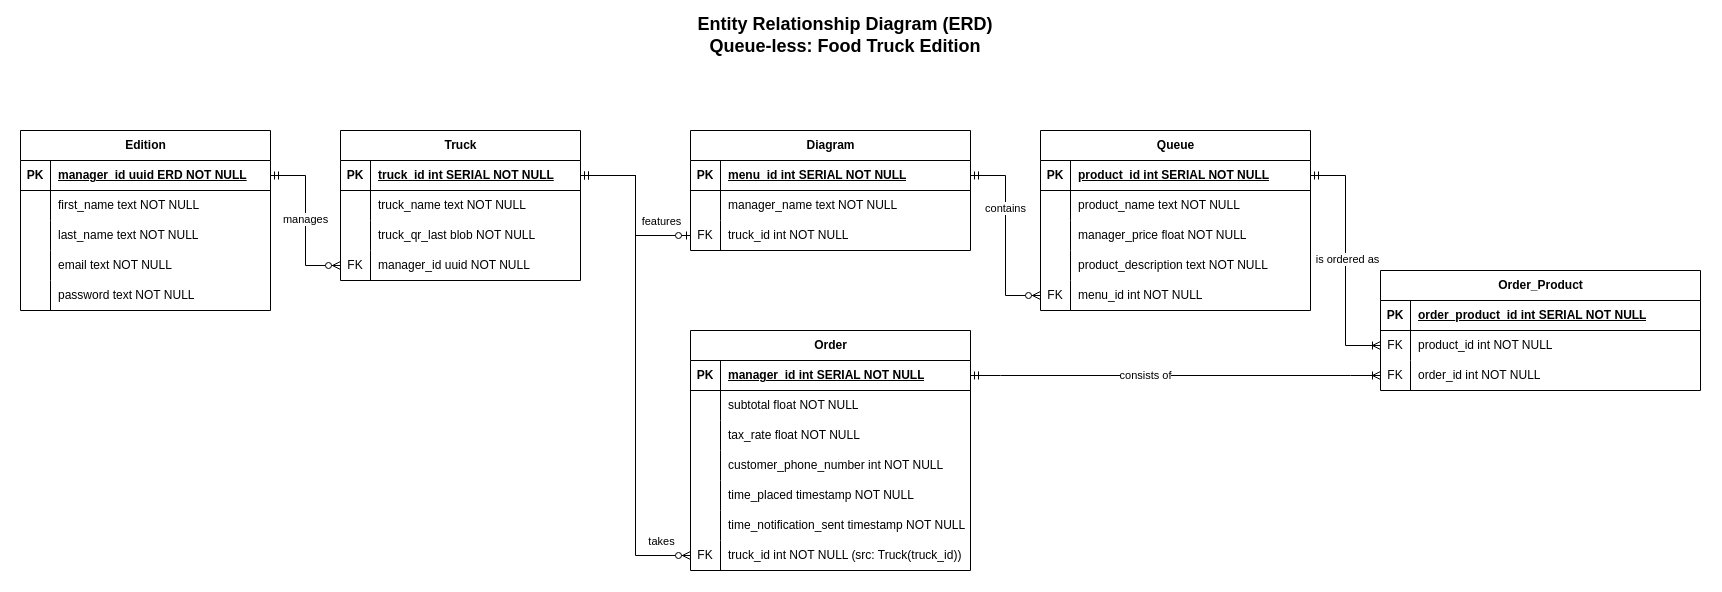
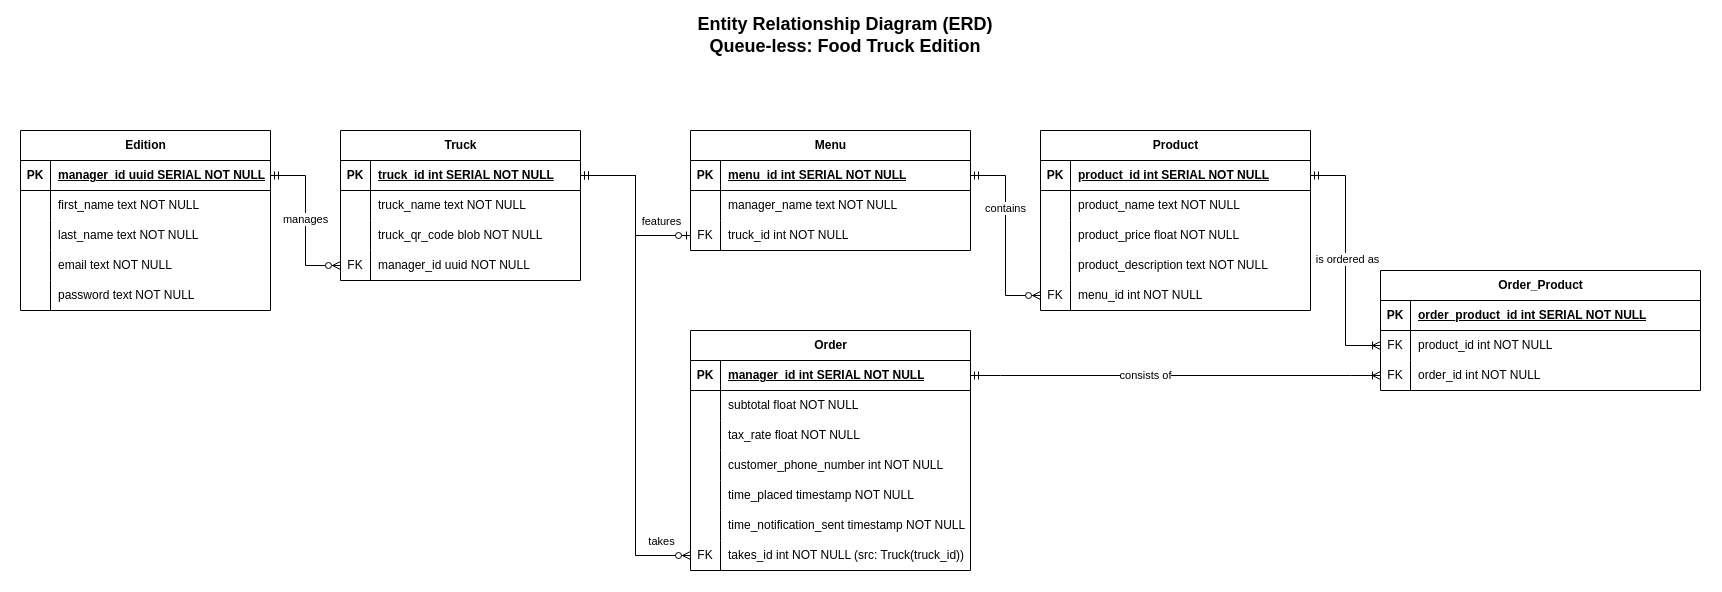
(831, 146) -> (831, 146)
(1176, 146) -> (1176, 146)
(143, 176) -> (153, 176)
(461, 236) -> (463, 236)
(1165, 236) -> (1165, 236)
(850, 556) -> (850, 556)
